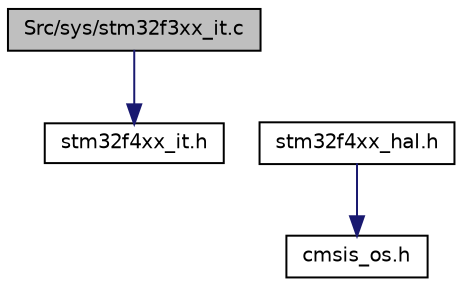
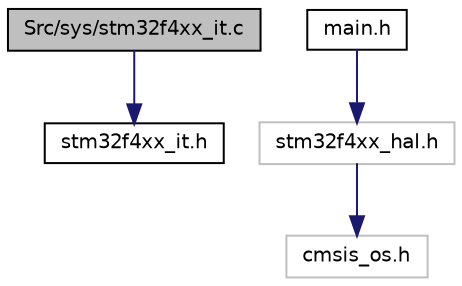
(134, 30) -> (134, 30)
none -> (357, 30)
(357, 143) -> (357, 143)
(357, 257) -> (357, 257)
